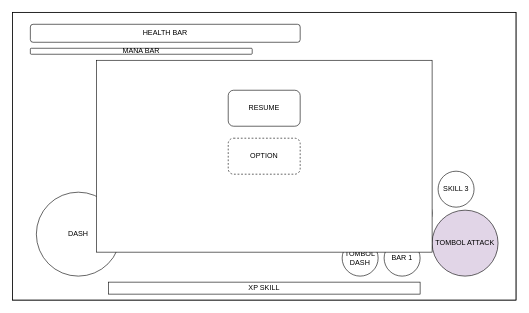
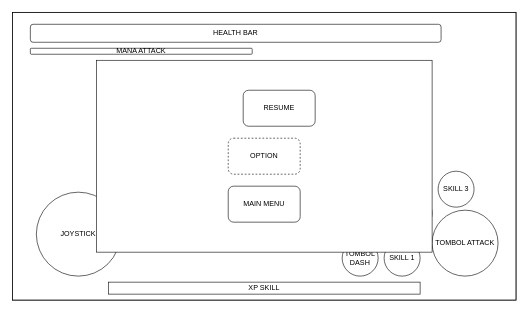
(165, 33) -> (236, 33)
(141, 51) -> (141, 51)
(264, 108) -> (279, 108)
none -> (264, 204)
(78, 234) -> (78, 234)
(465, 243) -> (465, 243)
(402, 258) -> (402, 258)
